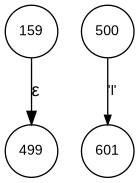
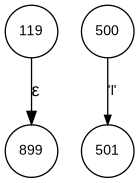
(32, 32) -> (32, 32)
(32, 151) -> (32, 151)
(108, 151) -> (108, 151)
